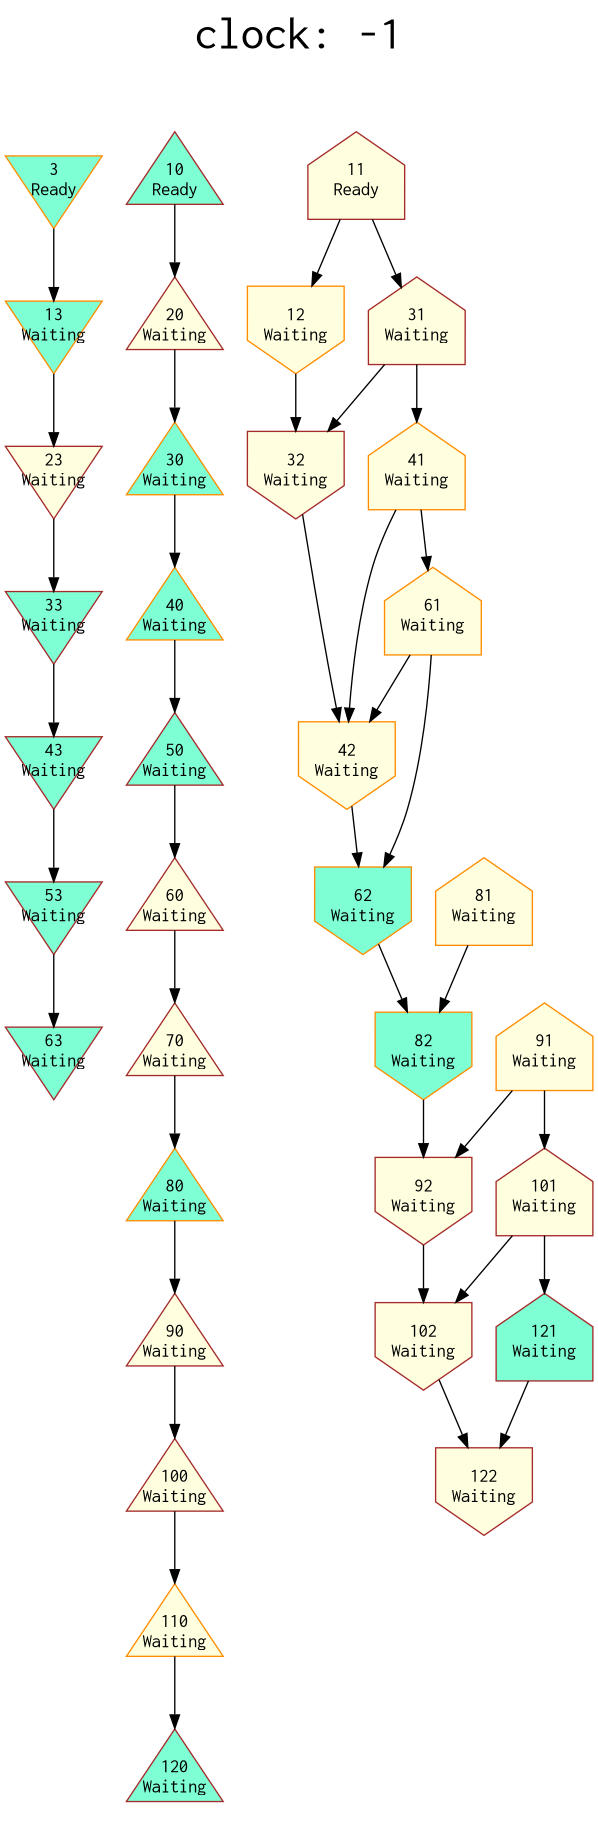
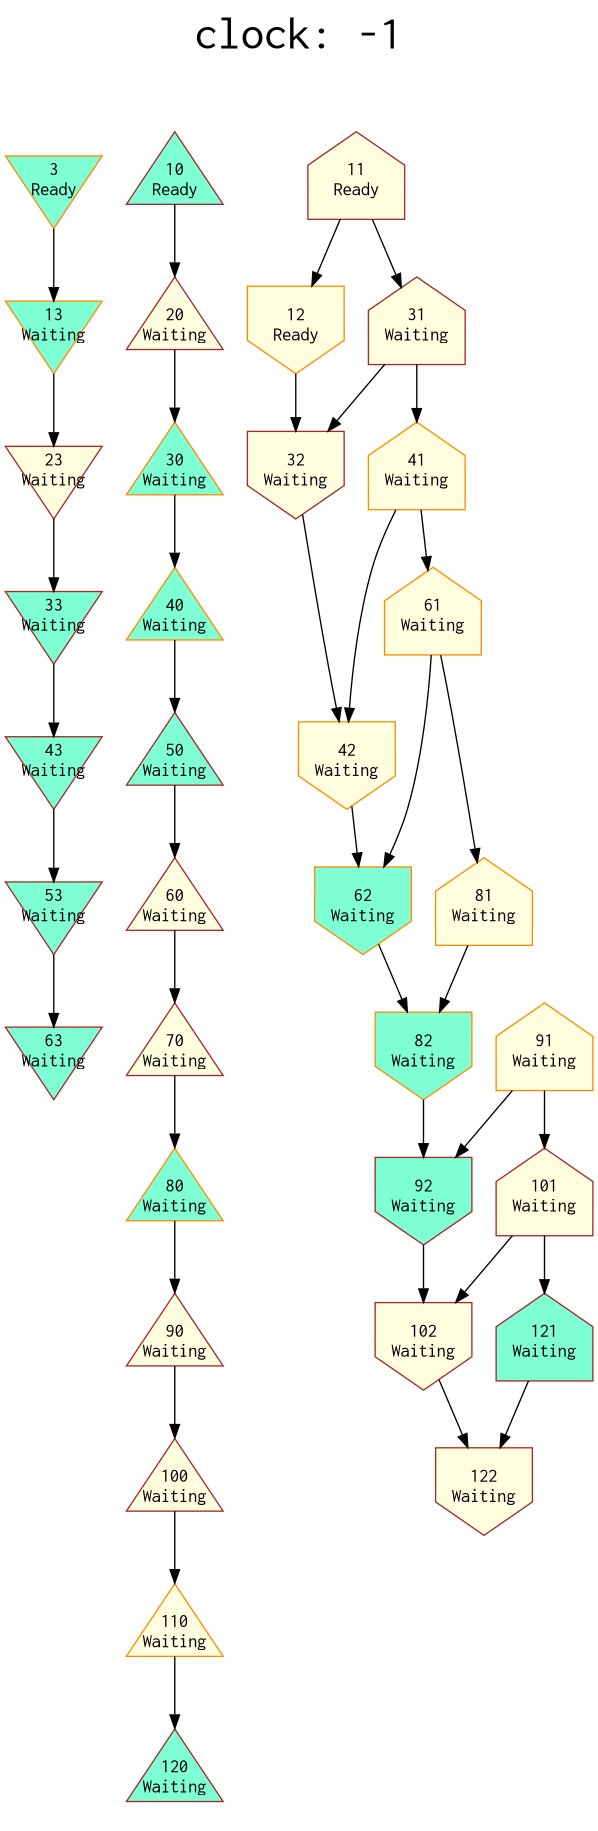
(296, 325) -> (296, 325)
(393, 683) -> (459, 752)
(423, 1197) -> (423, 1197)
